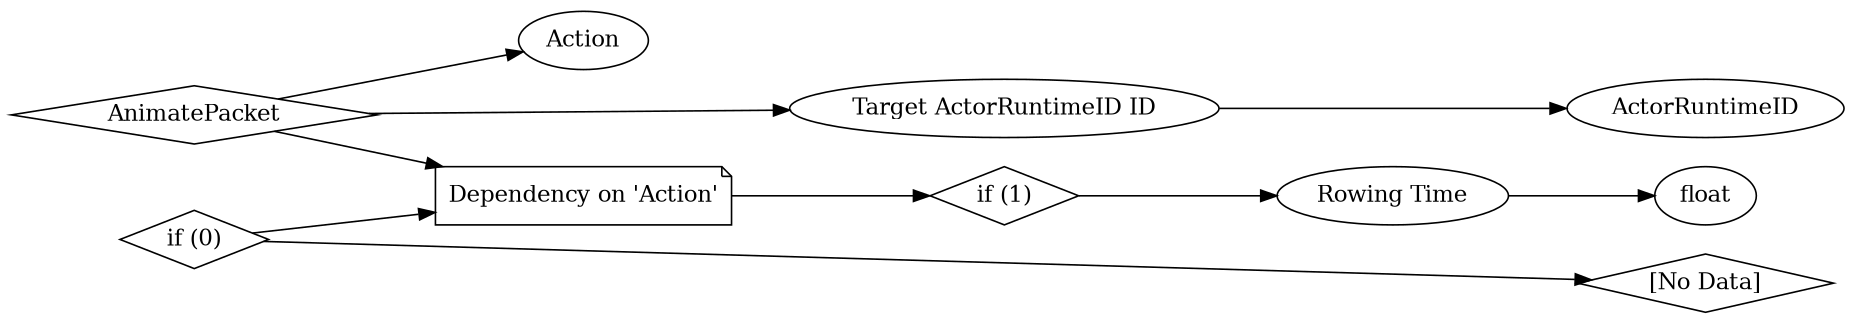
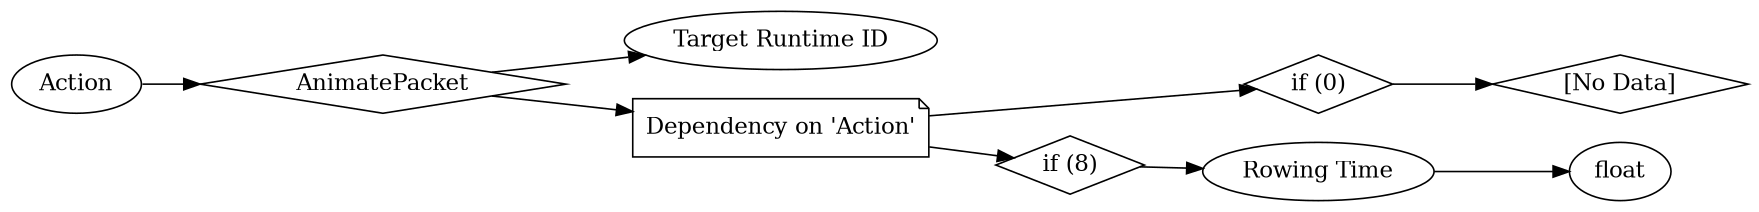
(393, 77) -> (163, 84)
(1004, 108) -> (781, 40)
(1706, 108) -> none
(1004, 196) -> (1070, 165)
(335, 224) -> (1084, 103)
